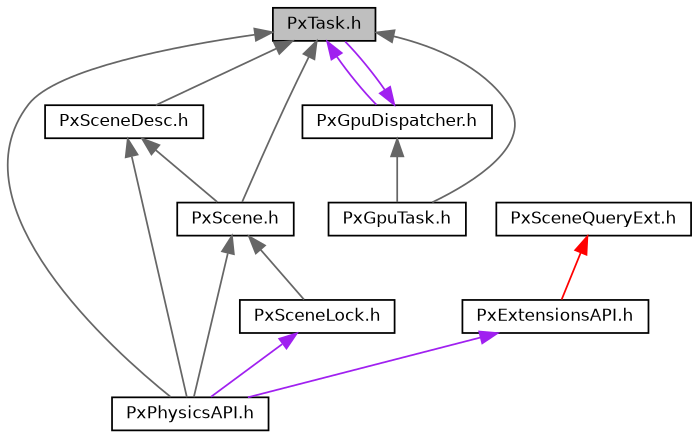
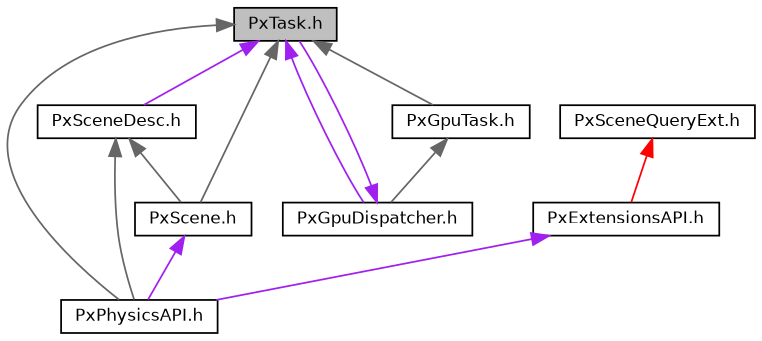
(216, 77) -> (193, 77)
(397, 179) -> (413, 177)
(317, 316) -> none
(211, 325) -> (162, 276)
